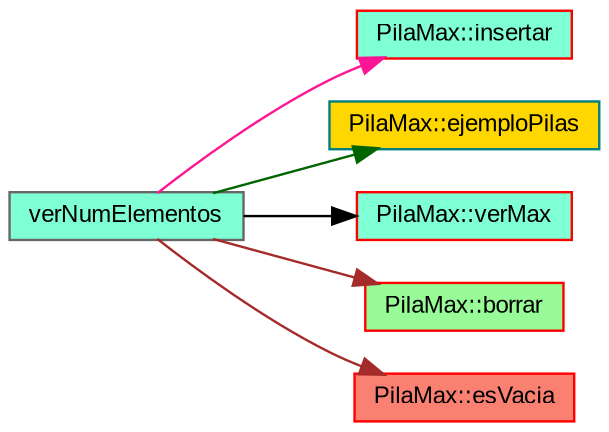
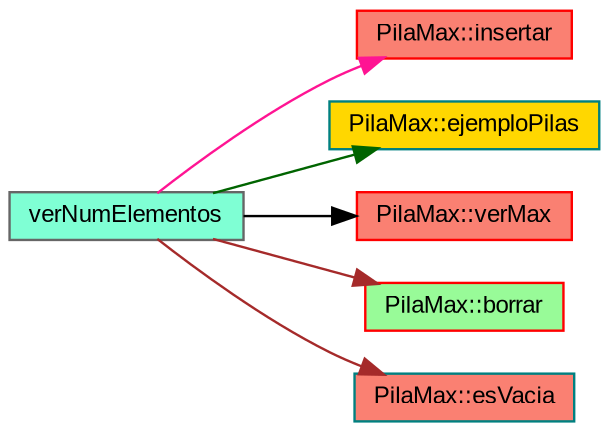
(464, 35) -> (464, 35)
(464, 216) -> (464, 216)
(464, 398) -> (464, 398)
